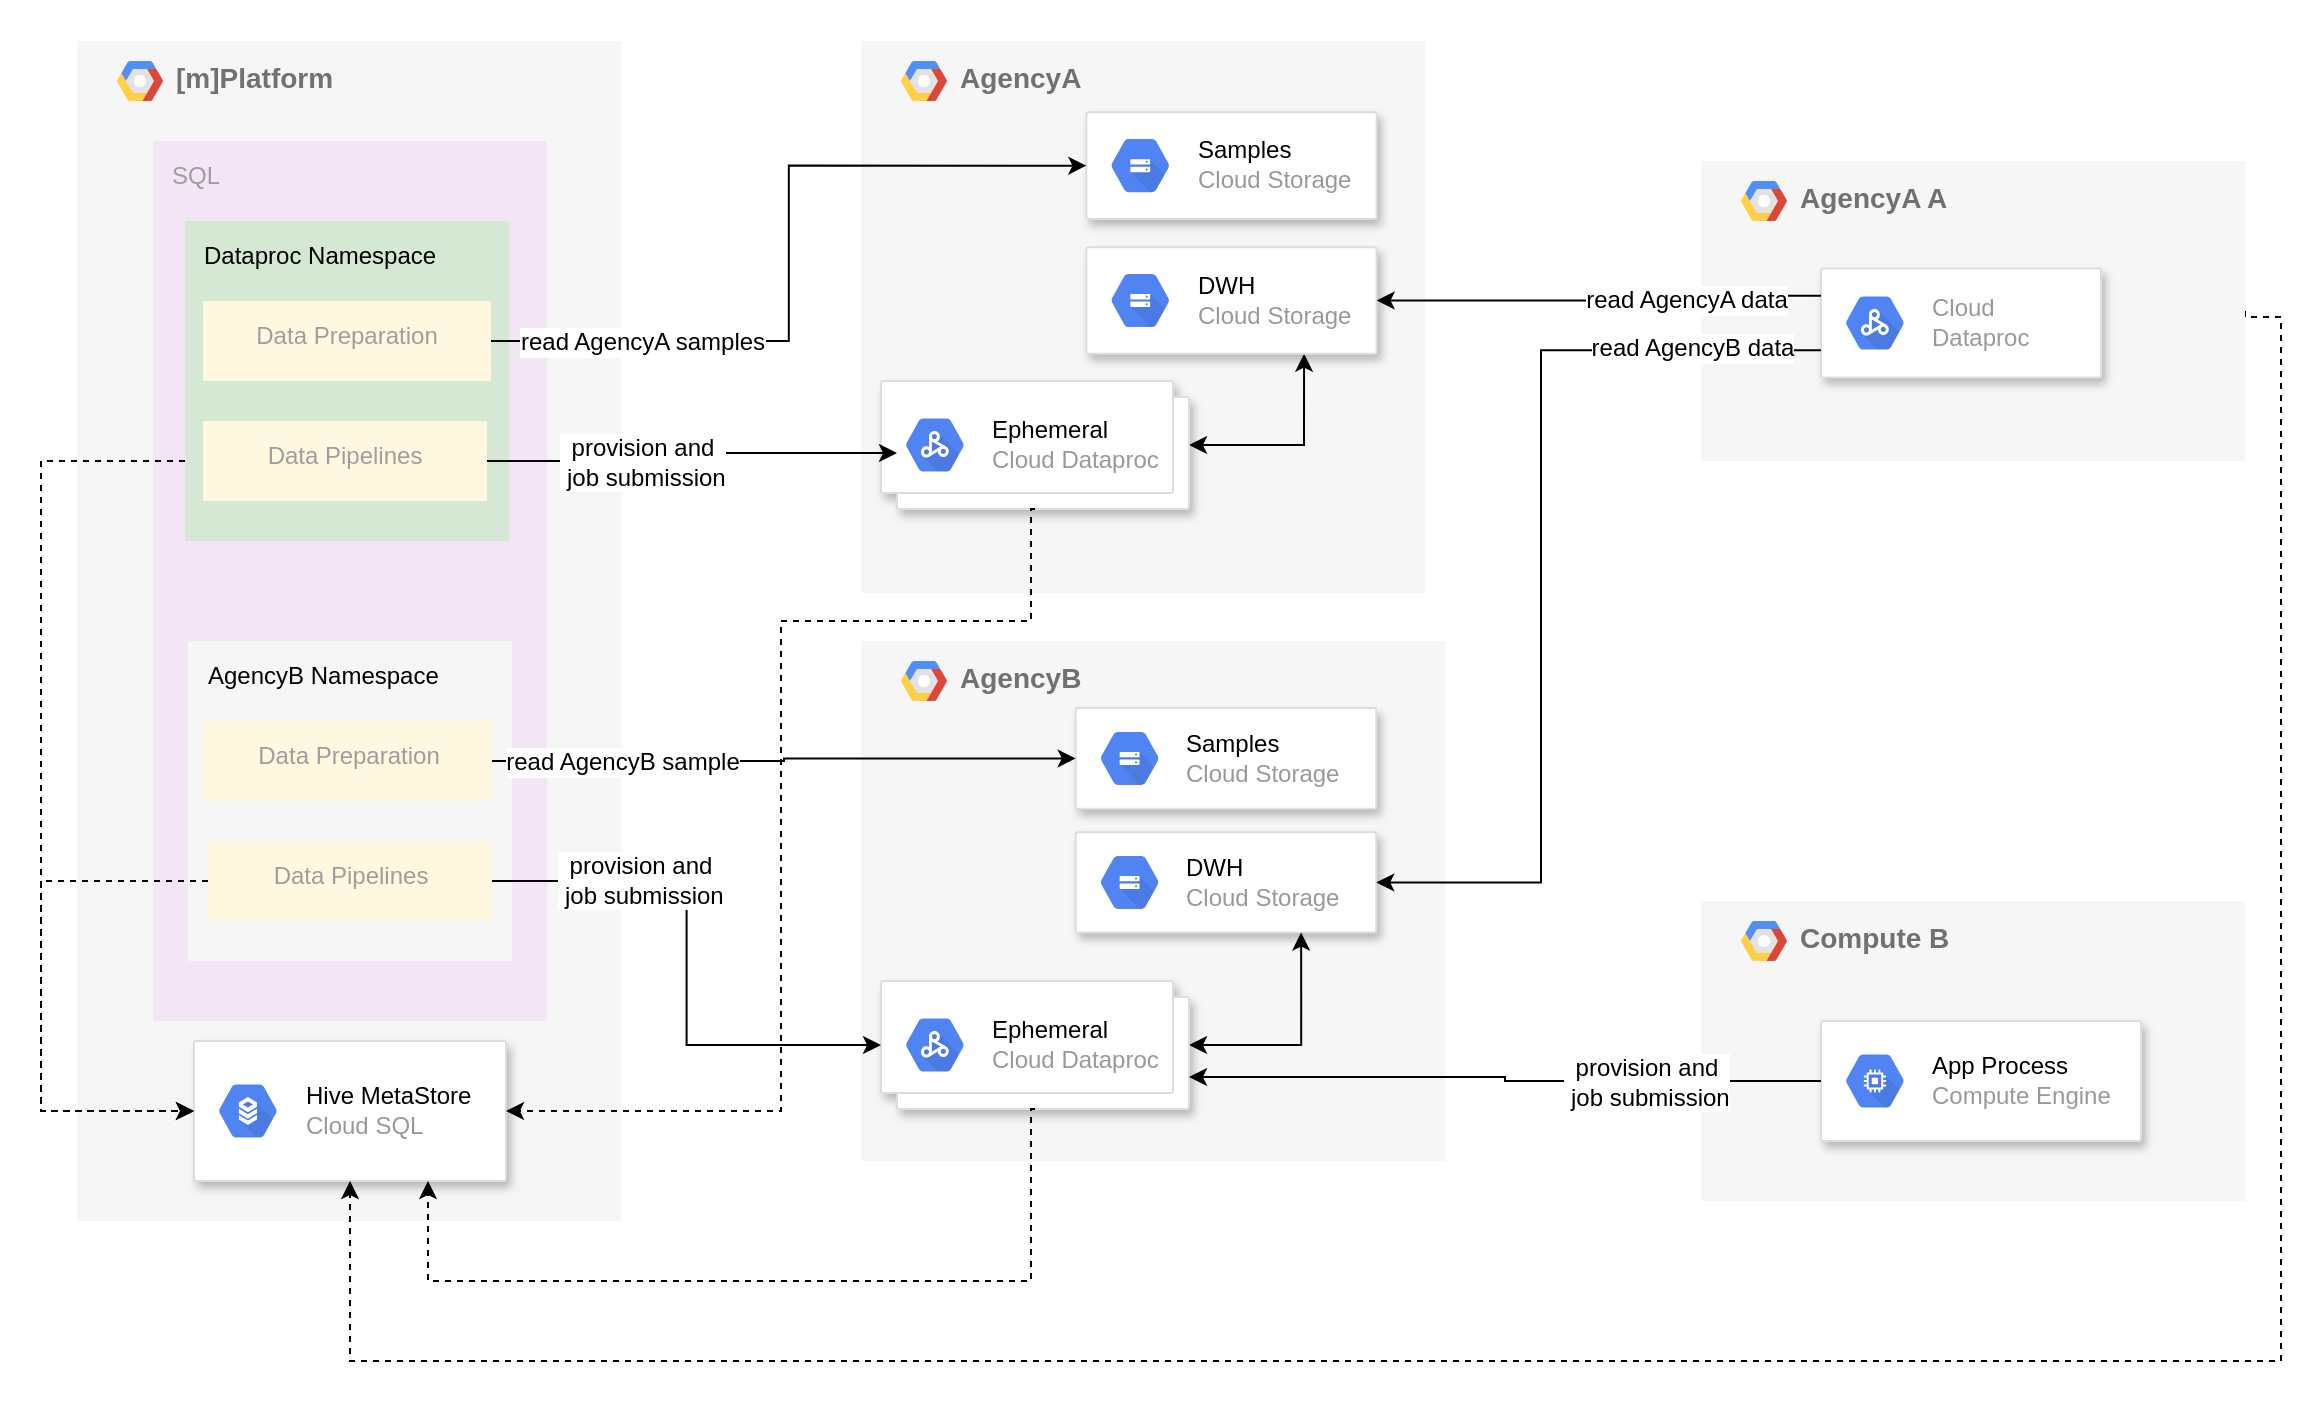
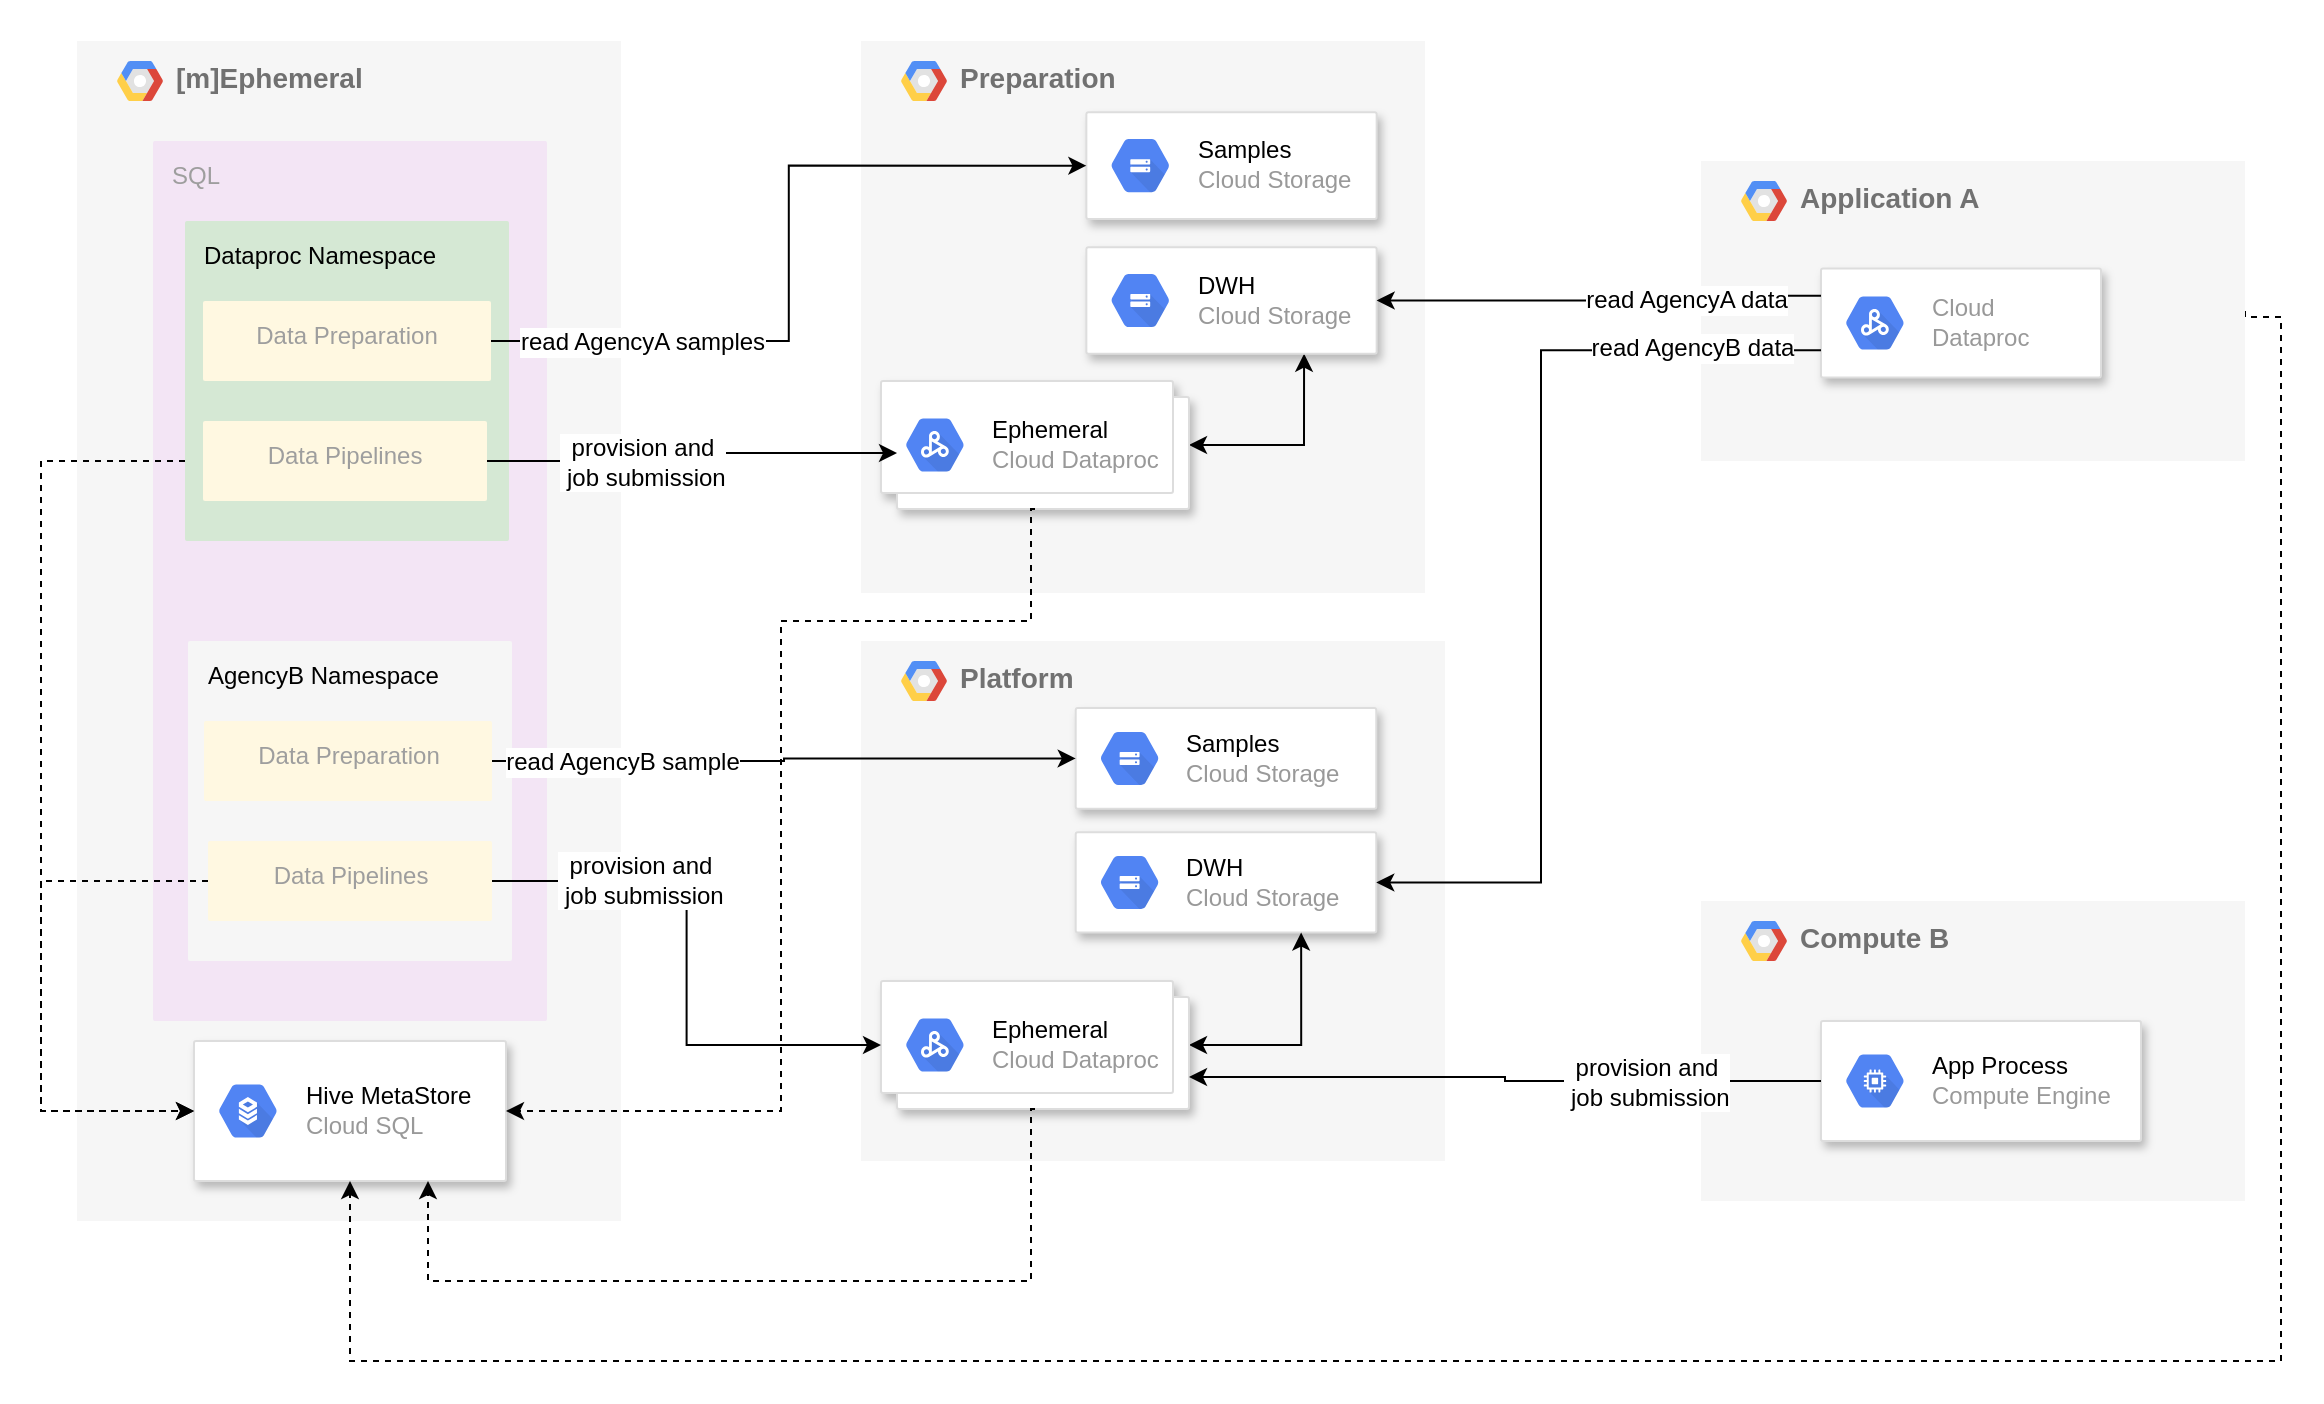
(260, 80) -> (267, 80)
(1016, 80) -> (1044, 80)
(1868, 200) -> (1888, 200)
(1016, 680) -> (1020, 680)
